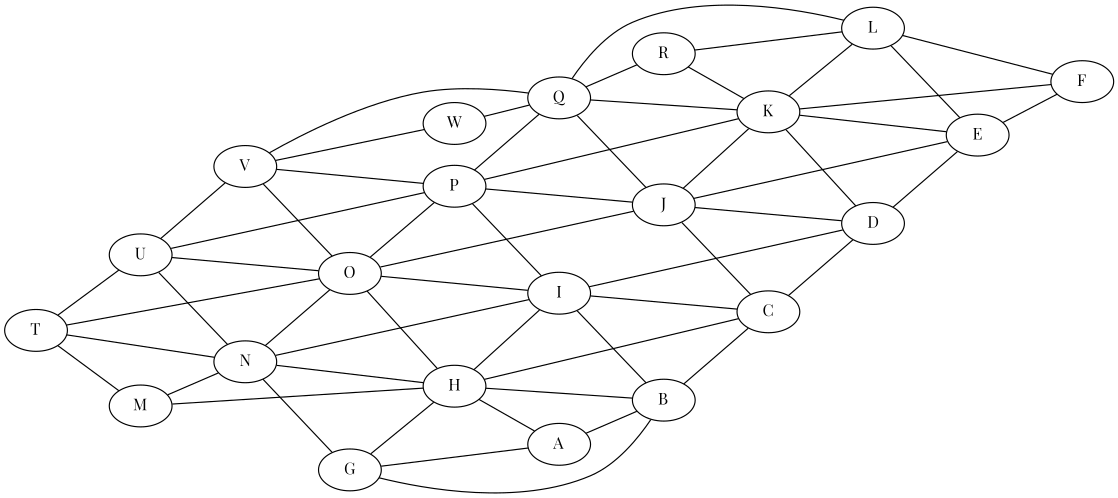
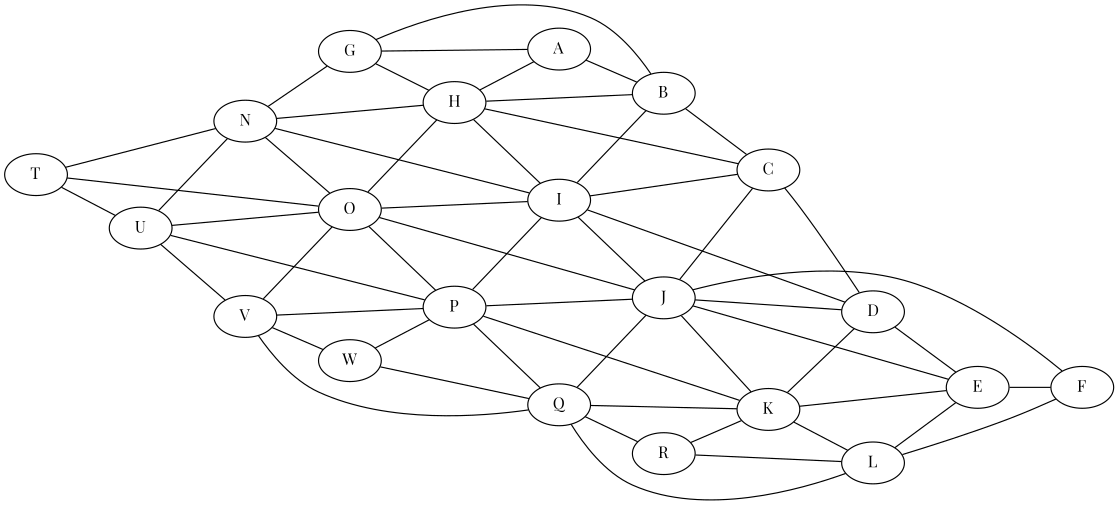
(926, 97) -> (889, 277)
none -> (612, 249)
none -> (402, 334)
(141, 406) -> none
